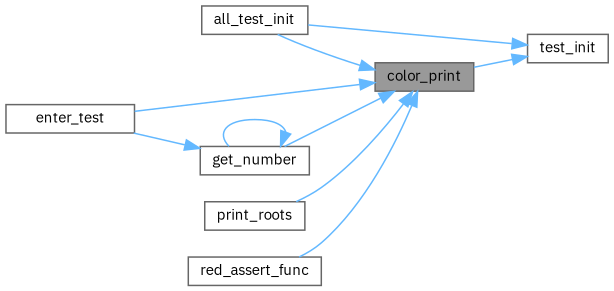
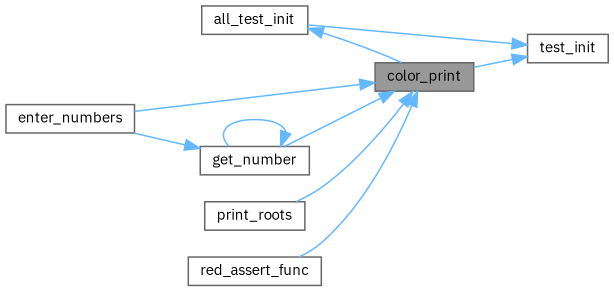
(319, 51) -> (362, 47)
(70, 119) -> (70, 119)
